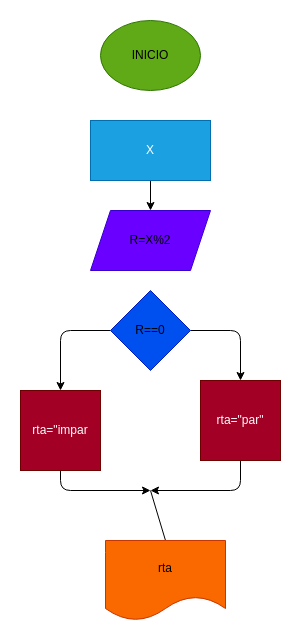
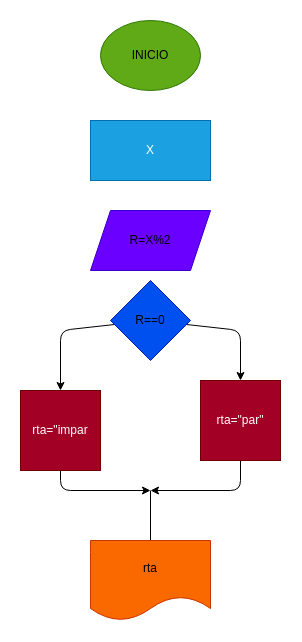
(151, 192) -> none
(151, 331) -> (151, 321)
(166, 581) -> (151, 581)
